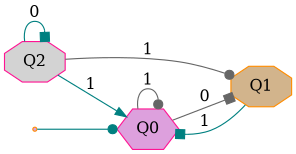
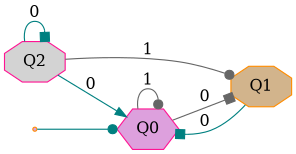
(91, 85) -> (91, 85)
(205, 122) -> (205, 122)
